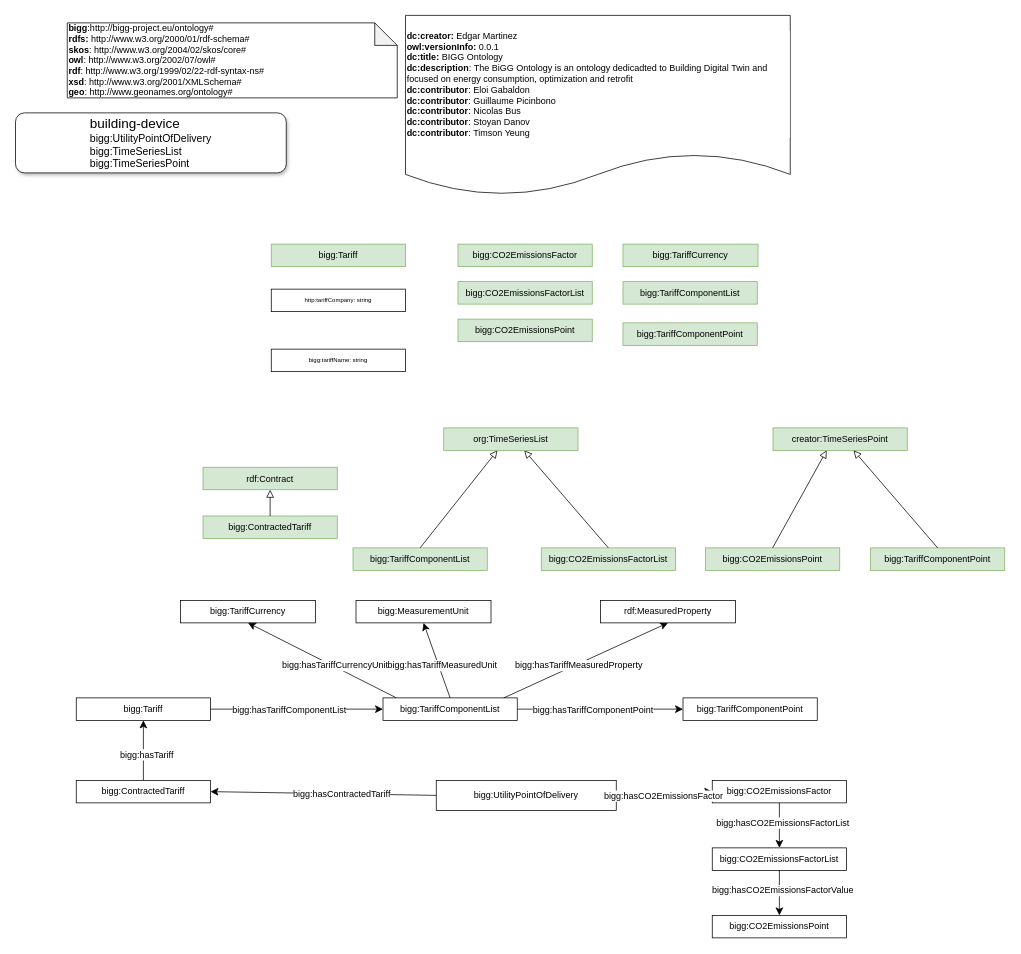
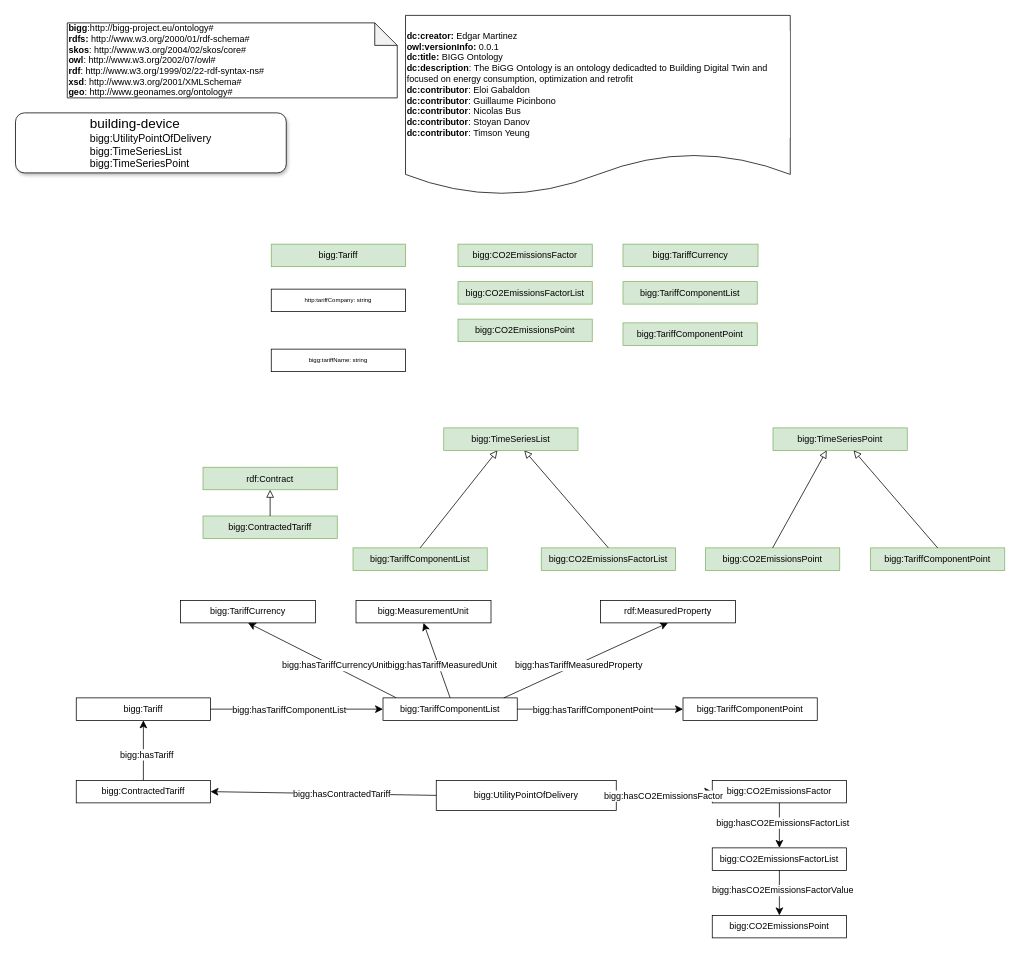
(511, 439) -> (511, 439)
(840, 439) -> (840, 439)
